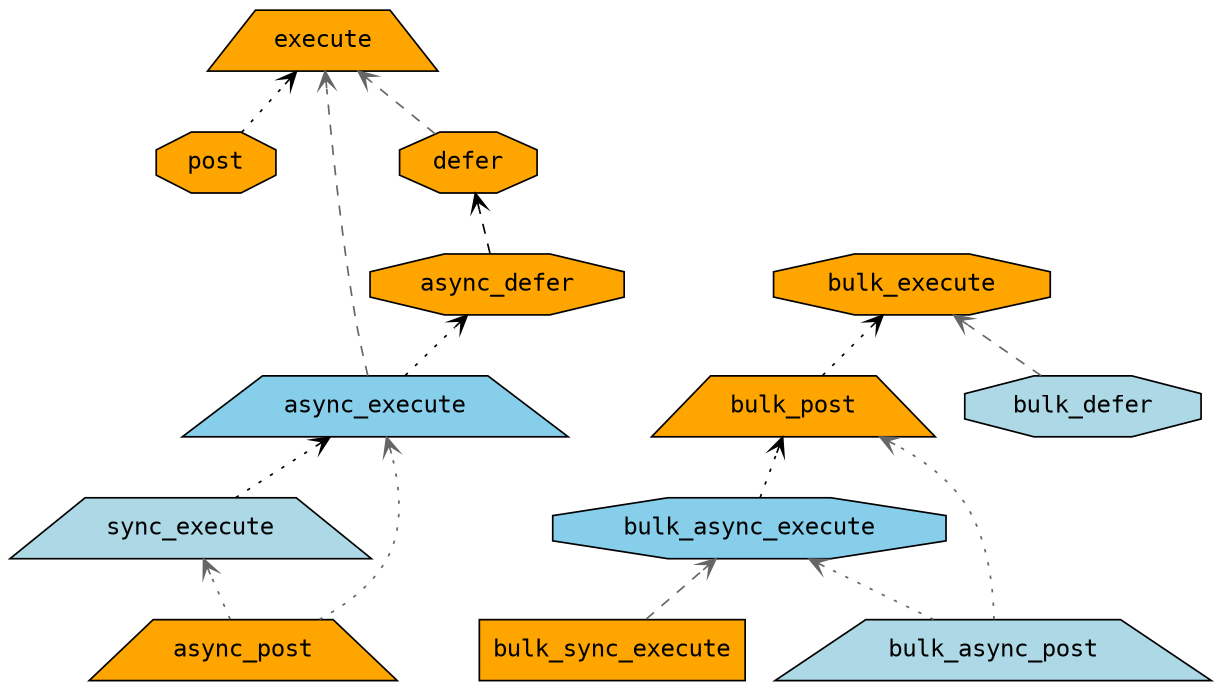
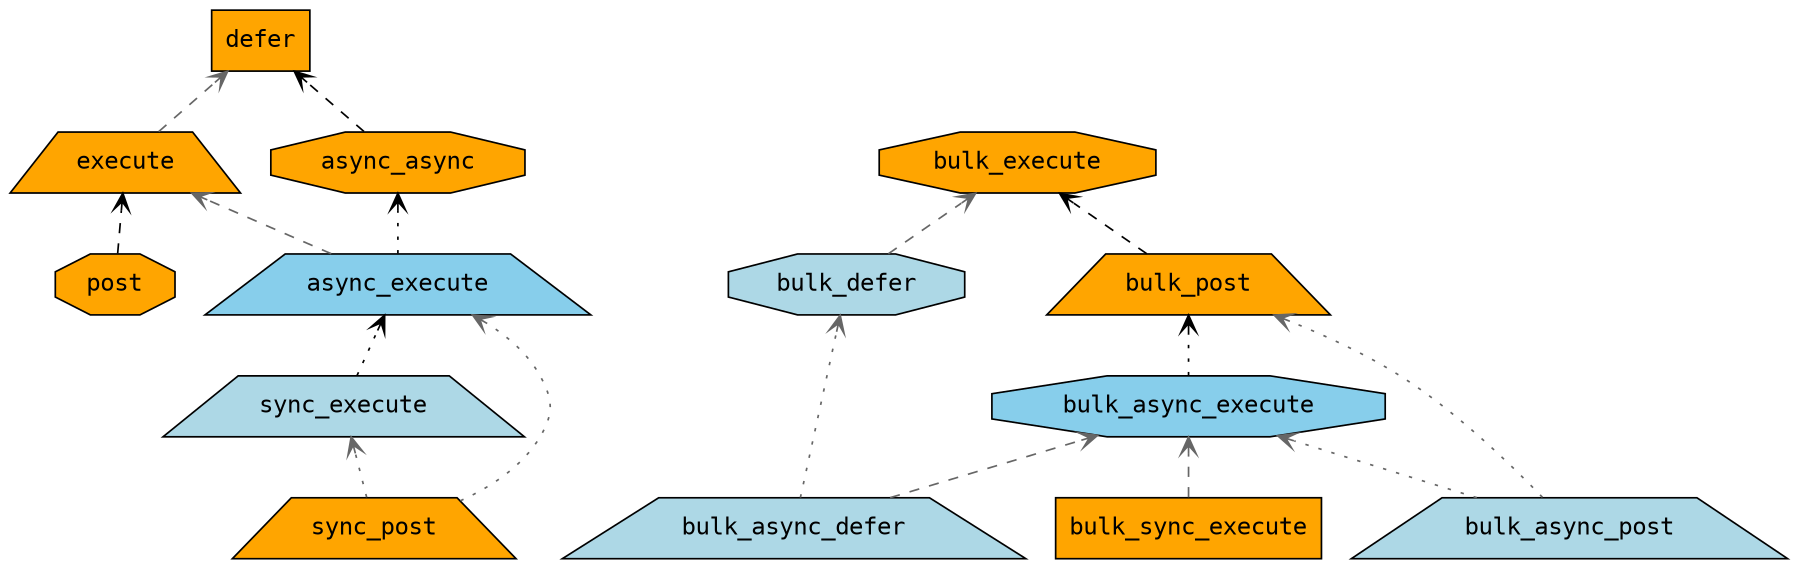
(263, 108) -> (120, 232)
(403, 108) -> (187, 107)
(468, 163) -> (261, 41)
(497, 284) -> (398, 163)
(847, 351) -> (1110, 228)
none -> (794, 528)
(243, 650) -> (374, 528)
